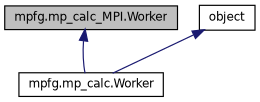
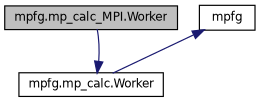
(227, 18) -> (227, 18)
(83, 57) -> (99, 45)
